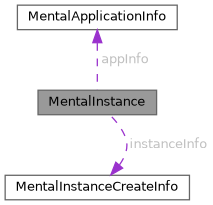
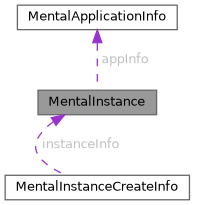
(126, 138) -> (37, 152)
